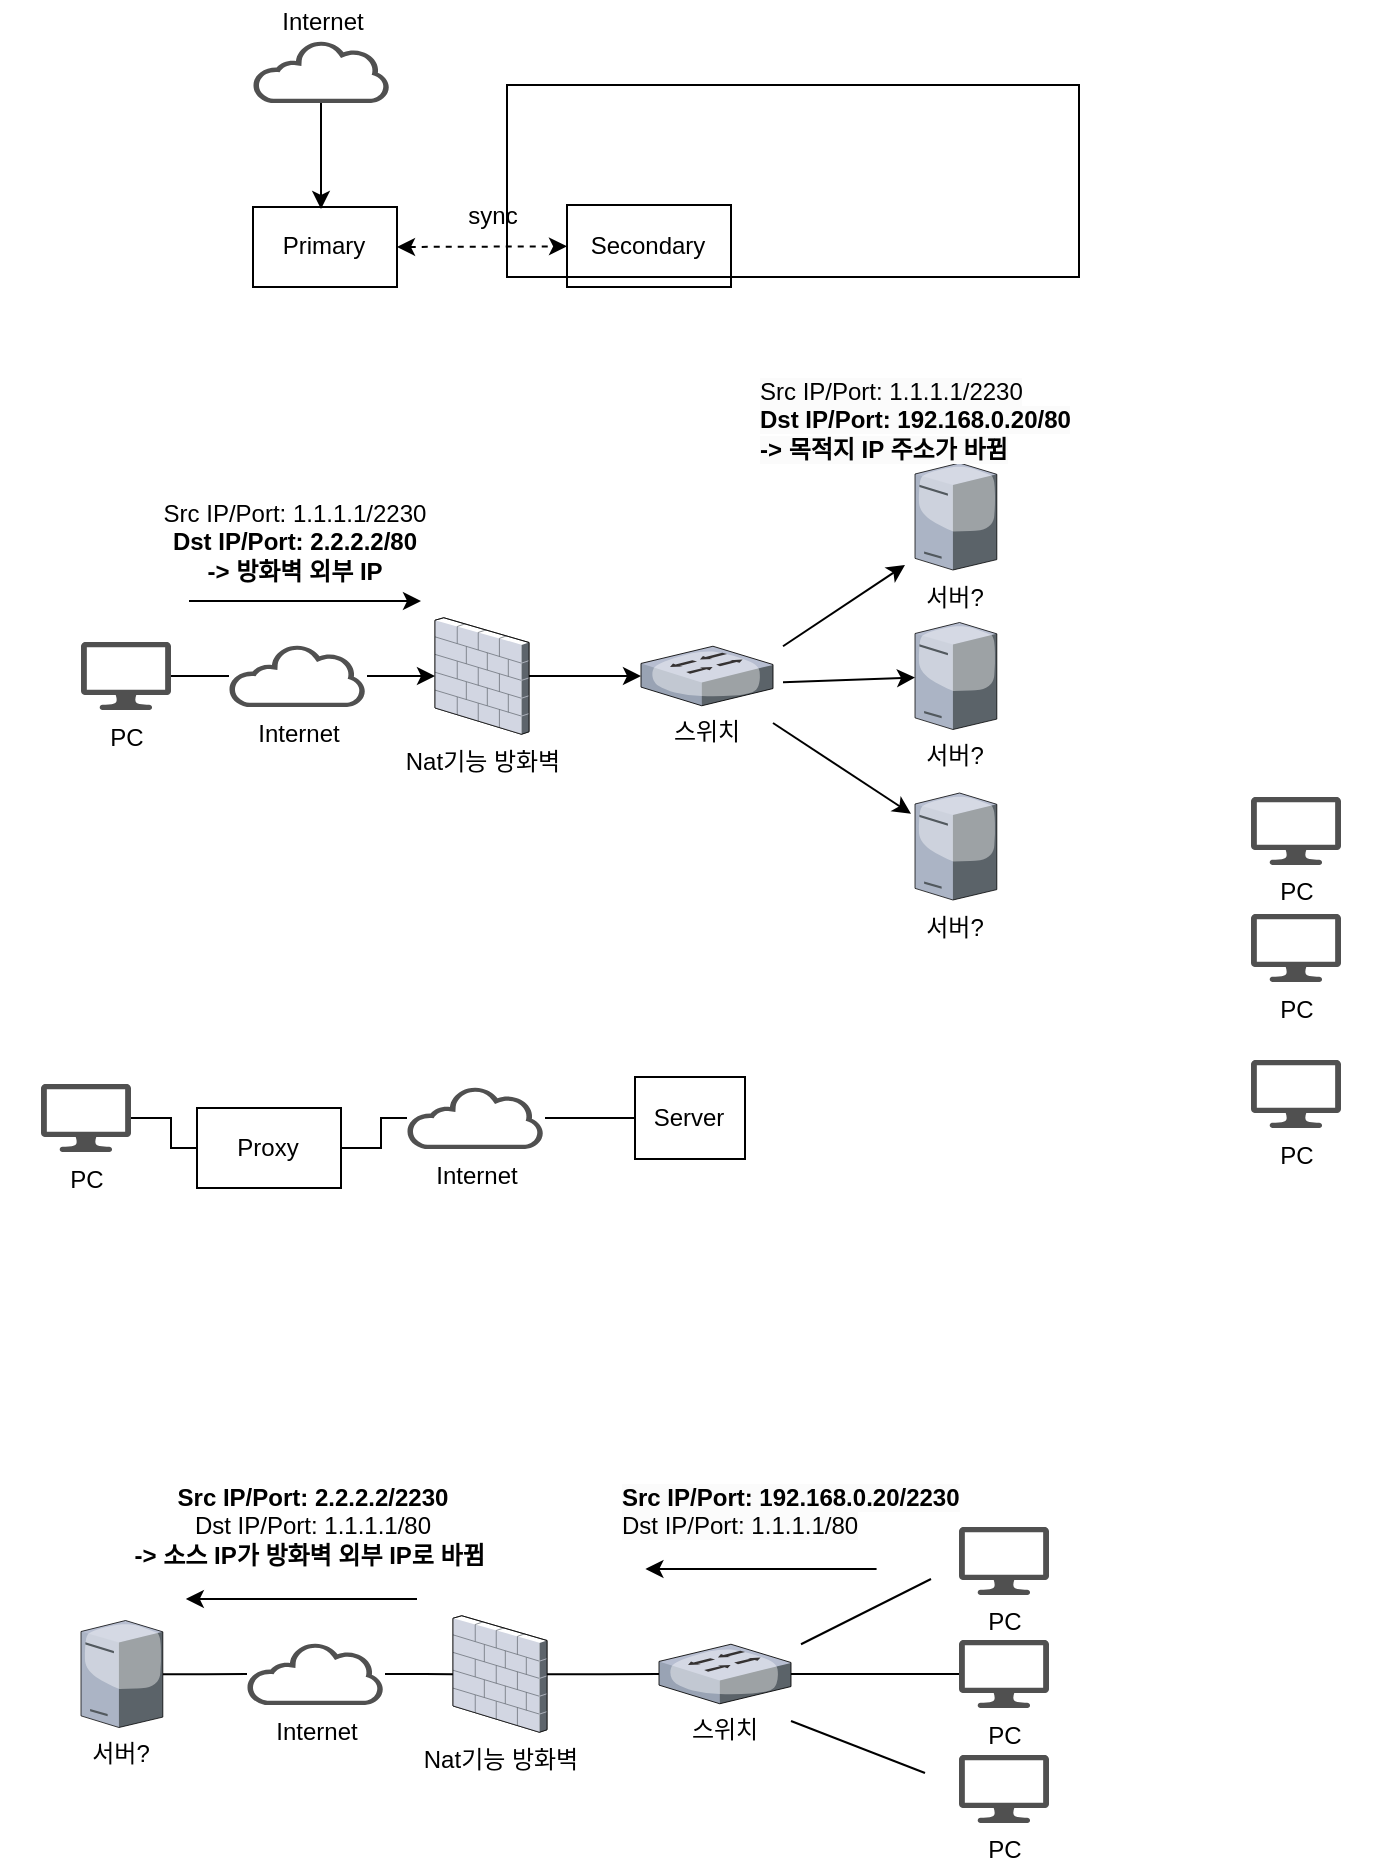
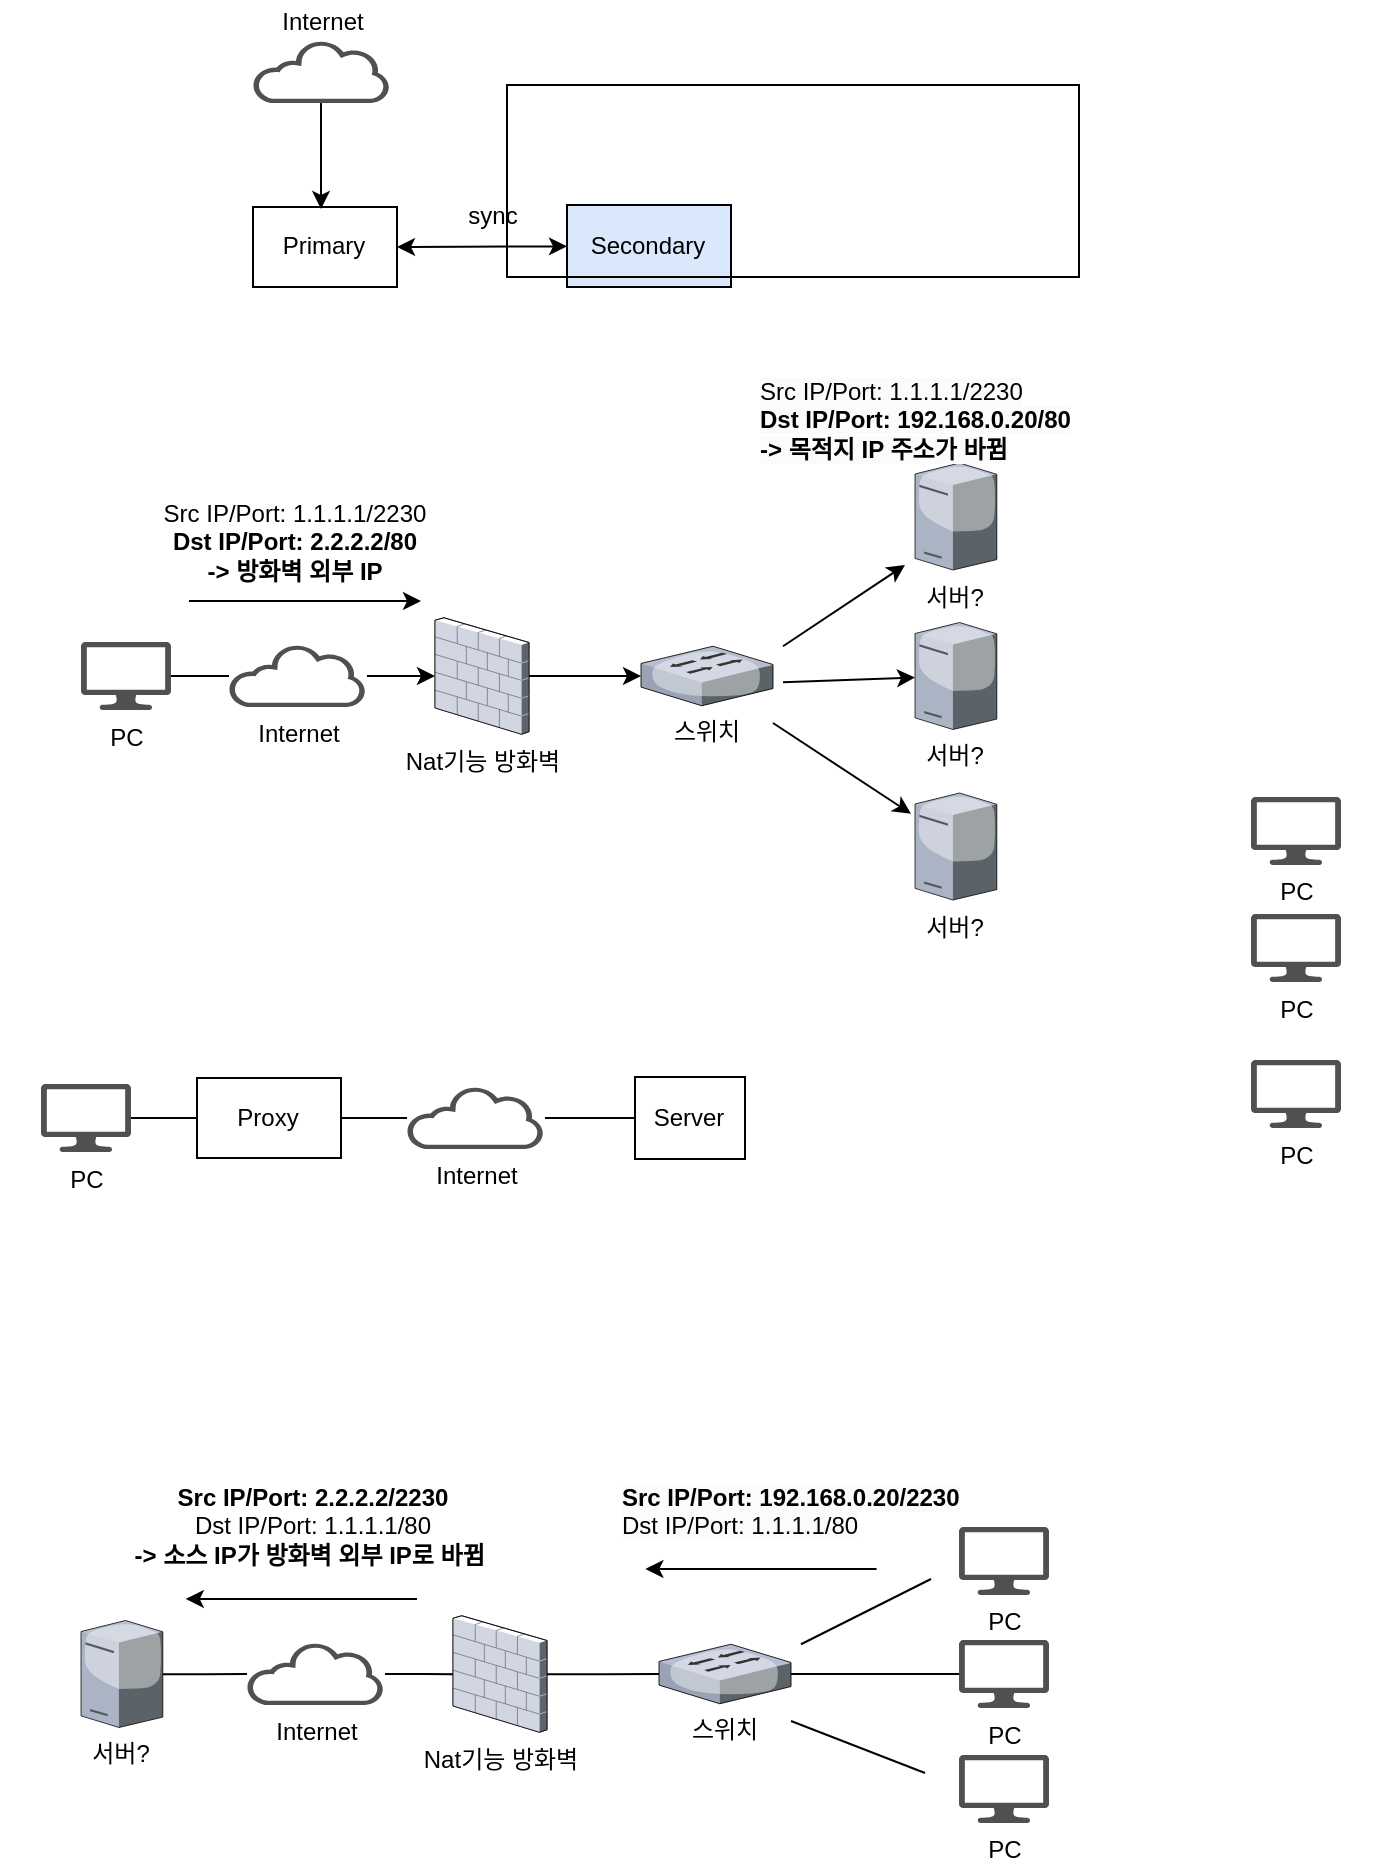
(649, 246) -> (649, 246)
(483, 247) -> (483, 247)
(269, 1148) -> (269, 1118)
